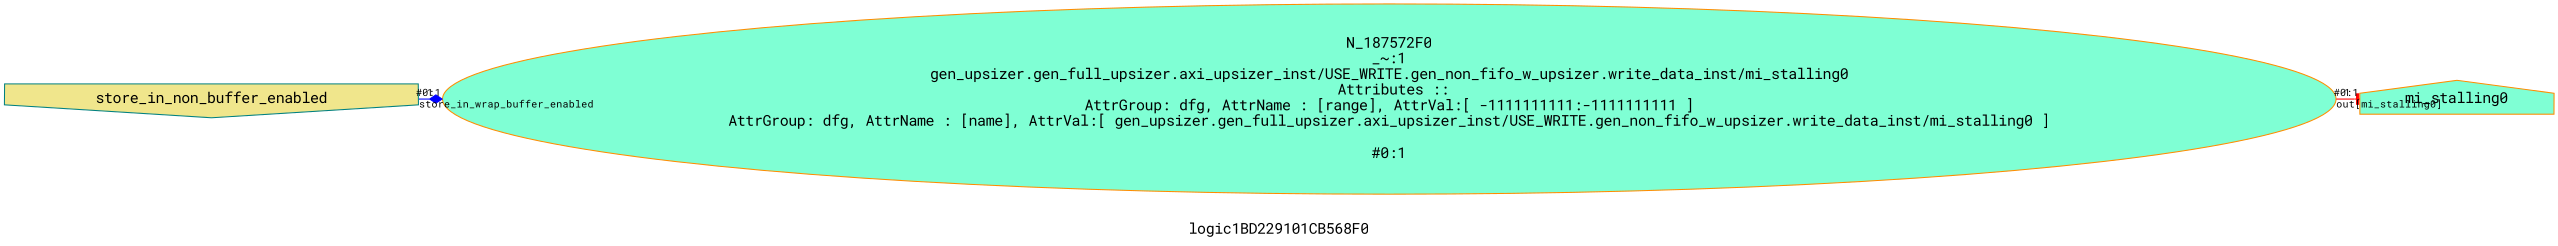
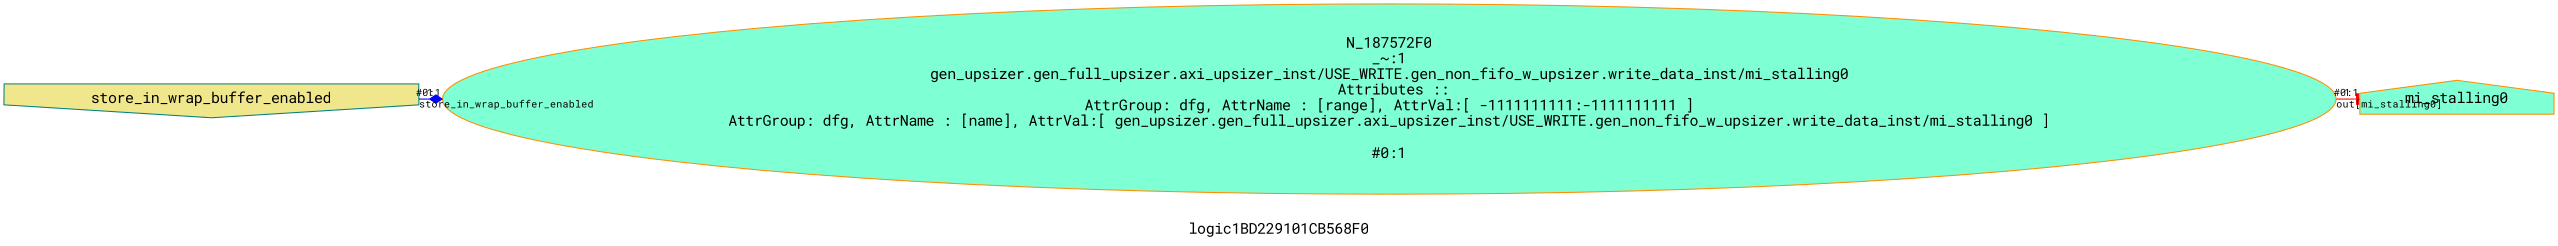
(211, 99) -> (211, 99)
